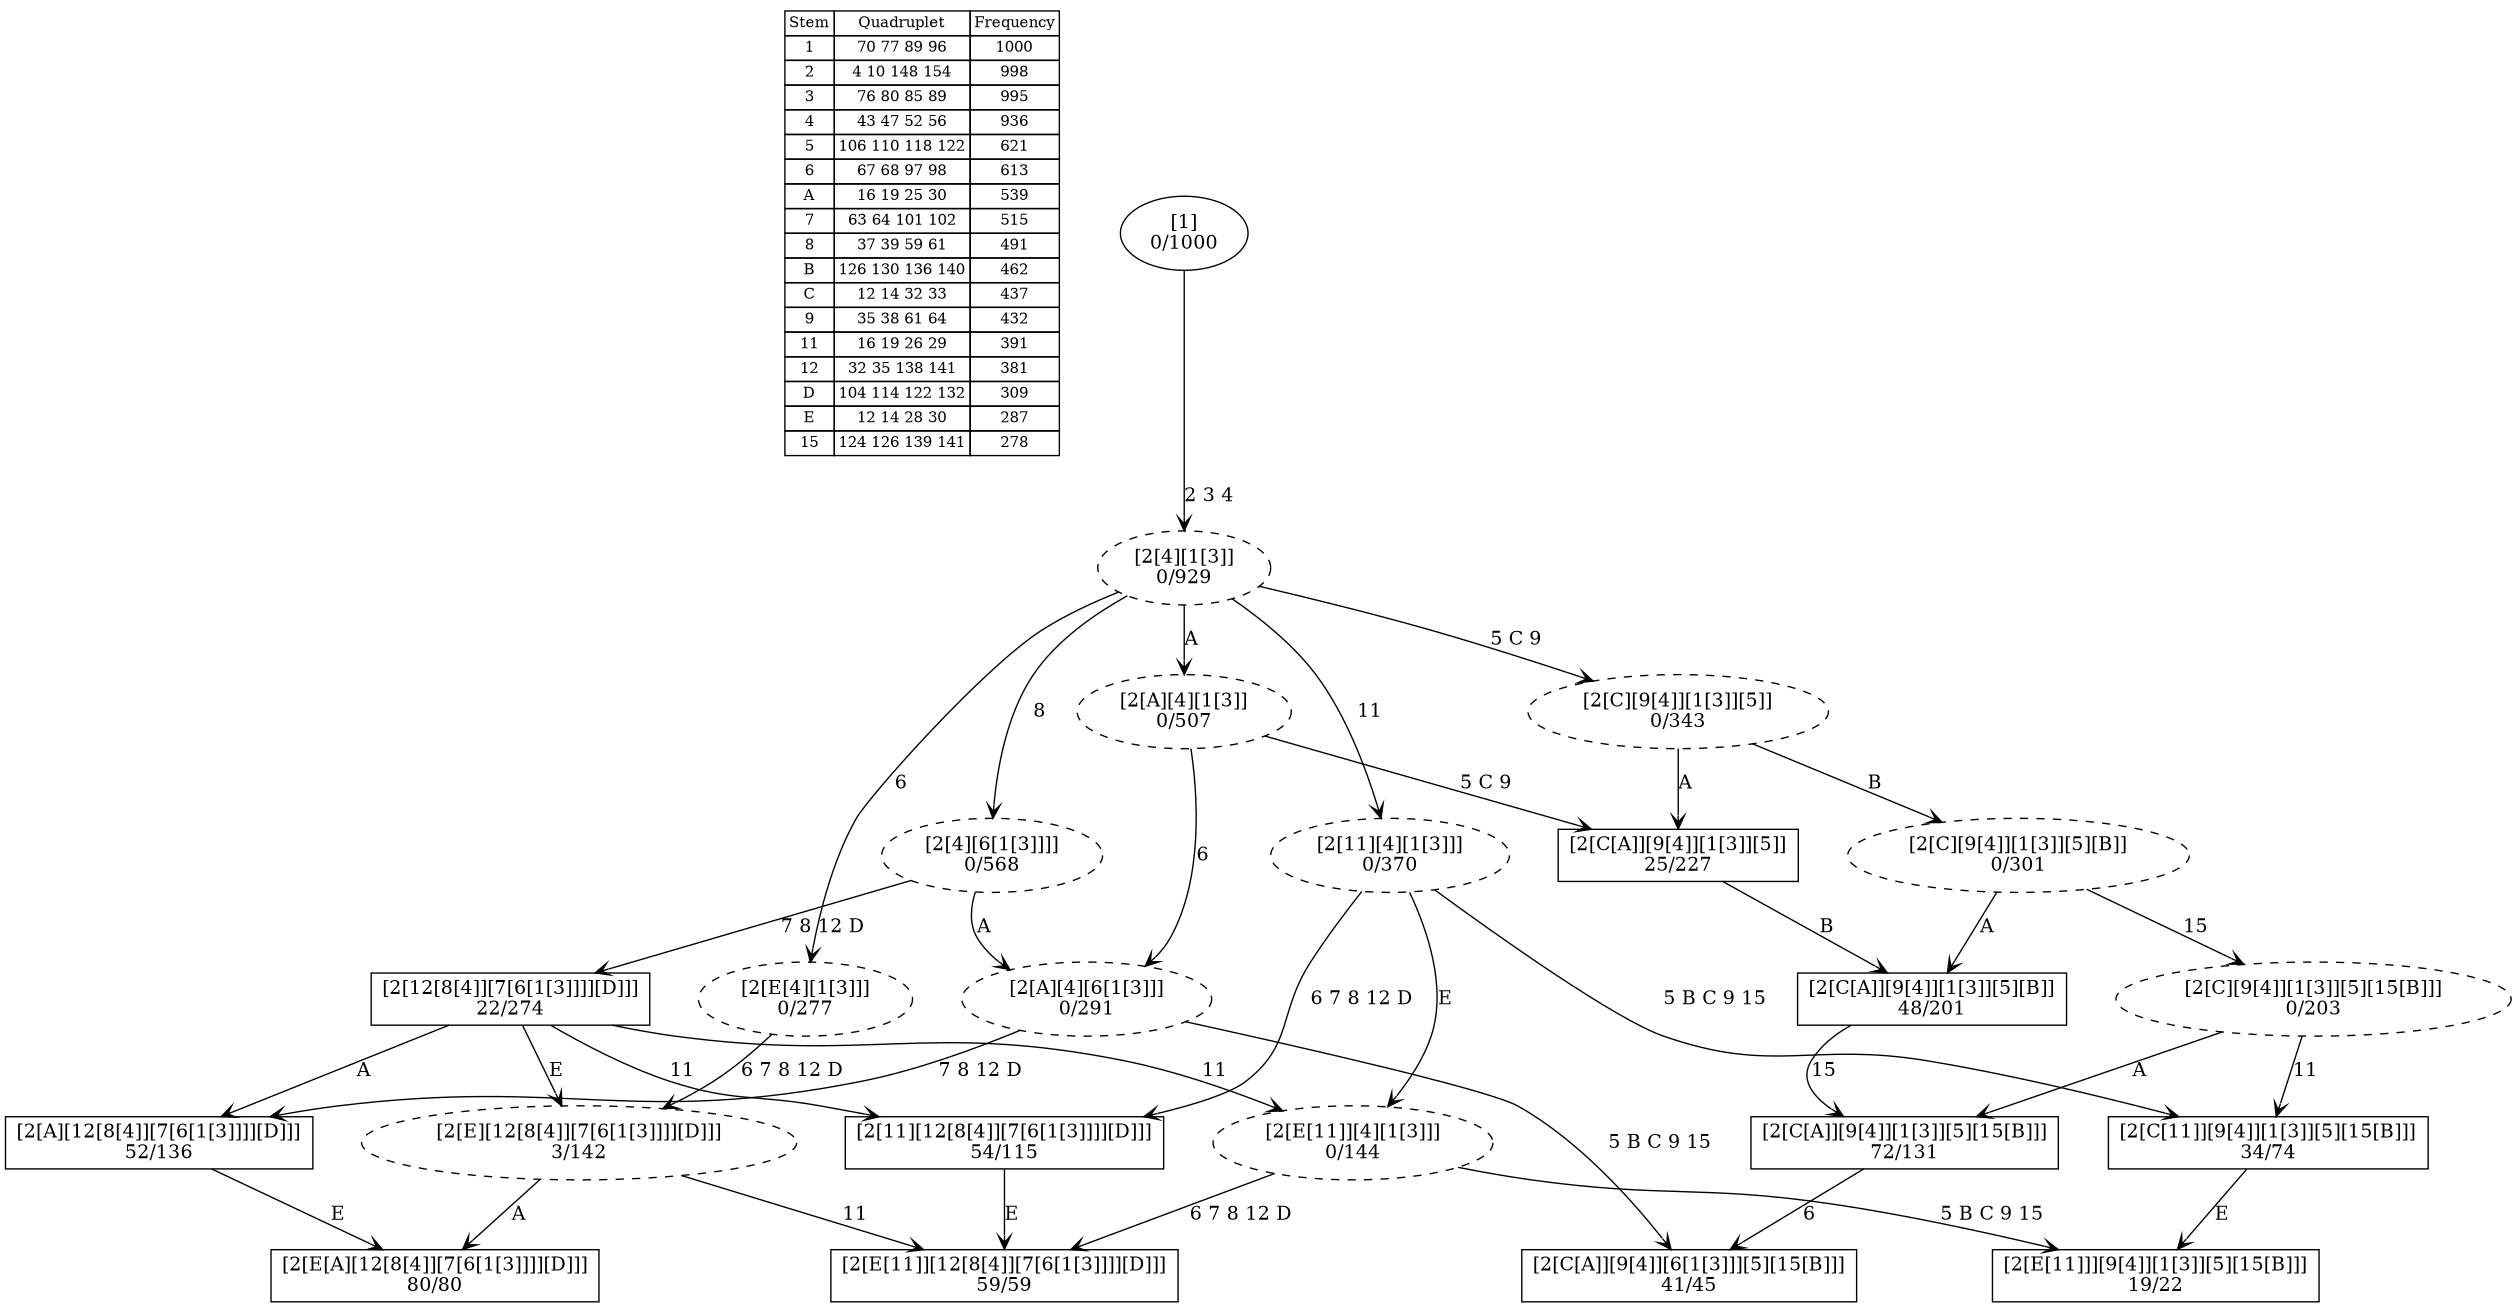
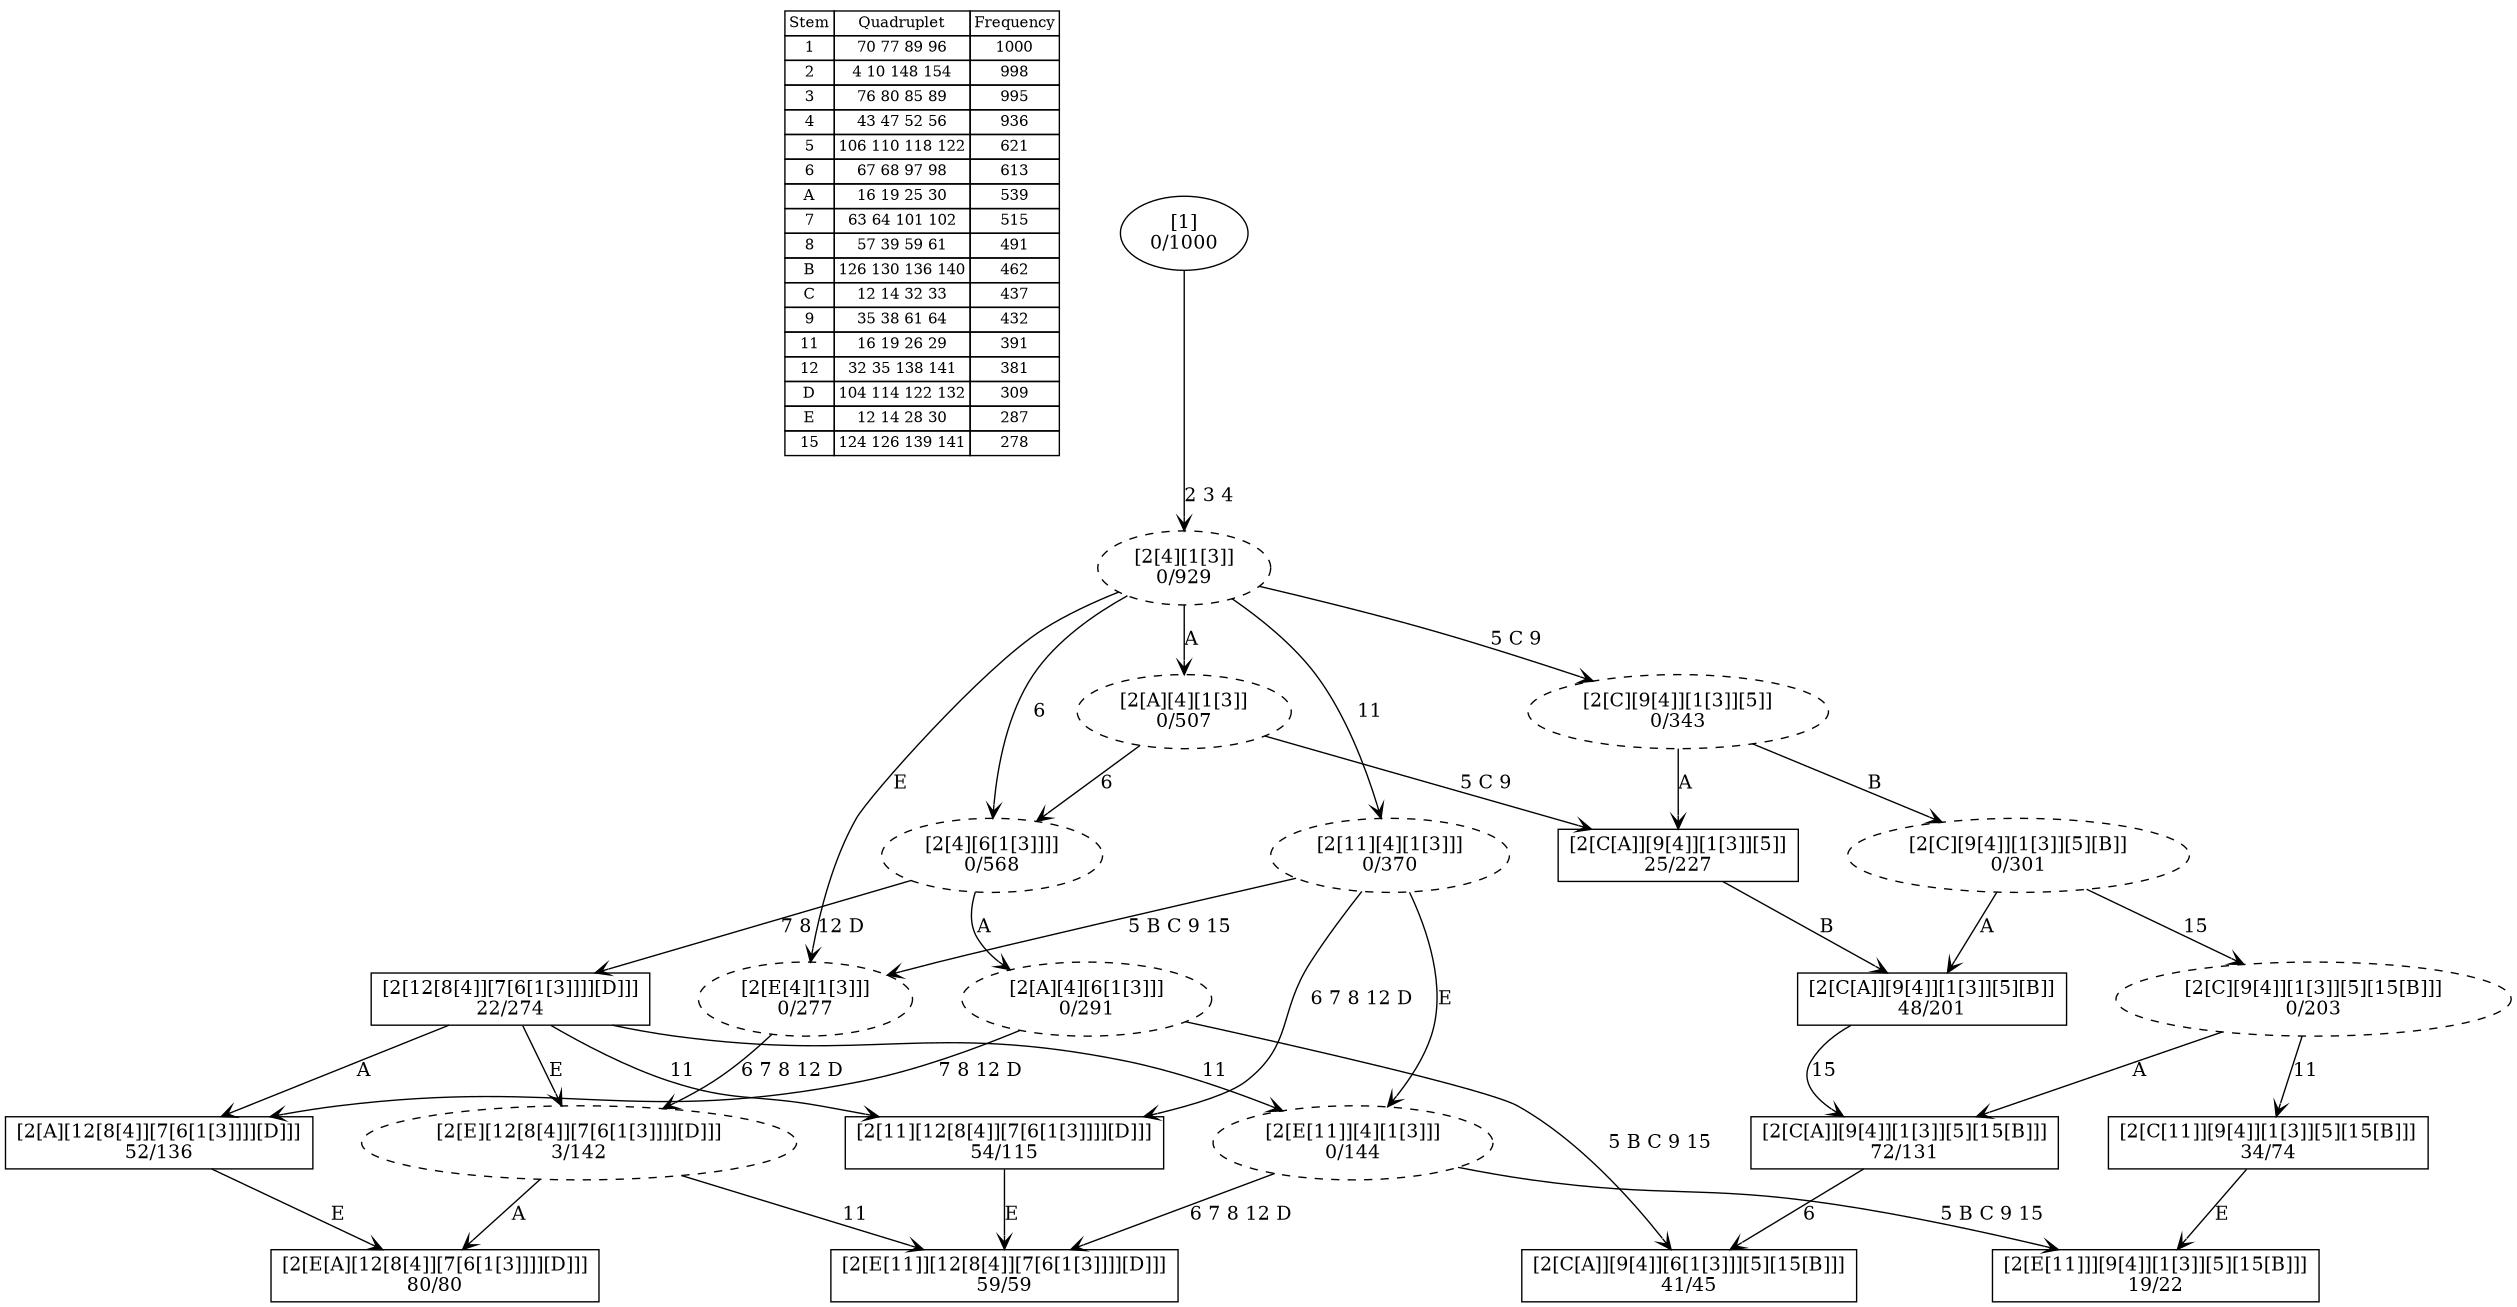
(902, 245) -> (902, 245)
(1043, 712) -> (1043, 712)
(904, 784) -> (904, 784)
(1194, 857) -> (1094, 779)
(1780, 1056) -> (1098, 924)
